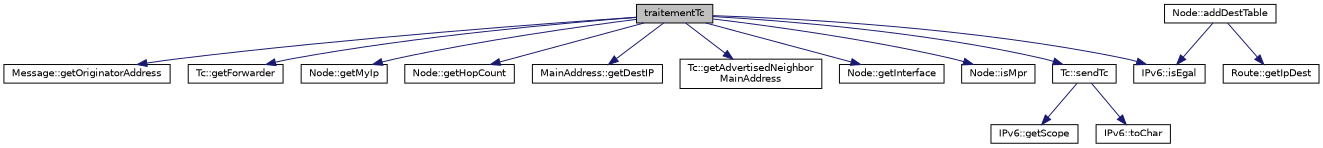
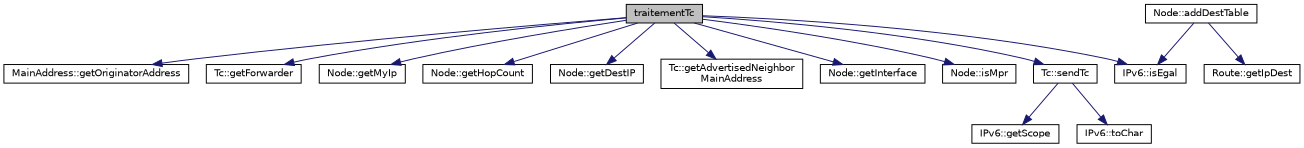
(87, 74) -> (96, 74)
(597, 74) -> (597, 74)
